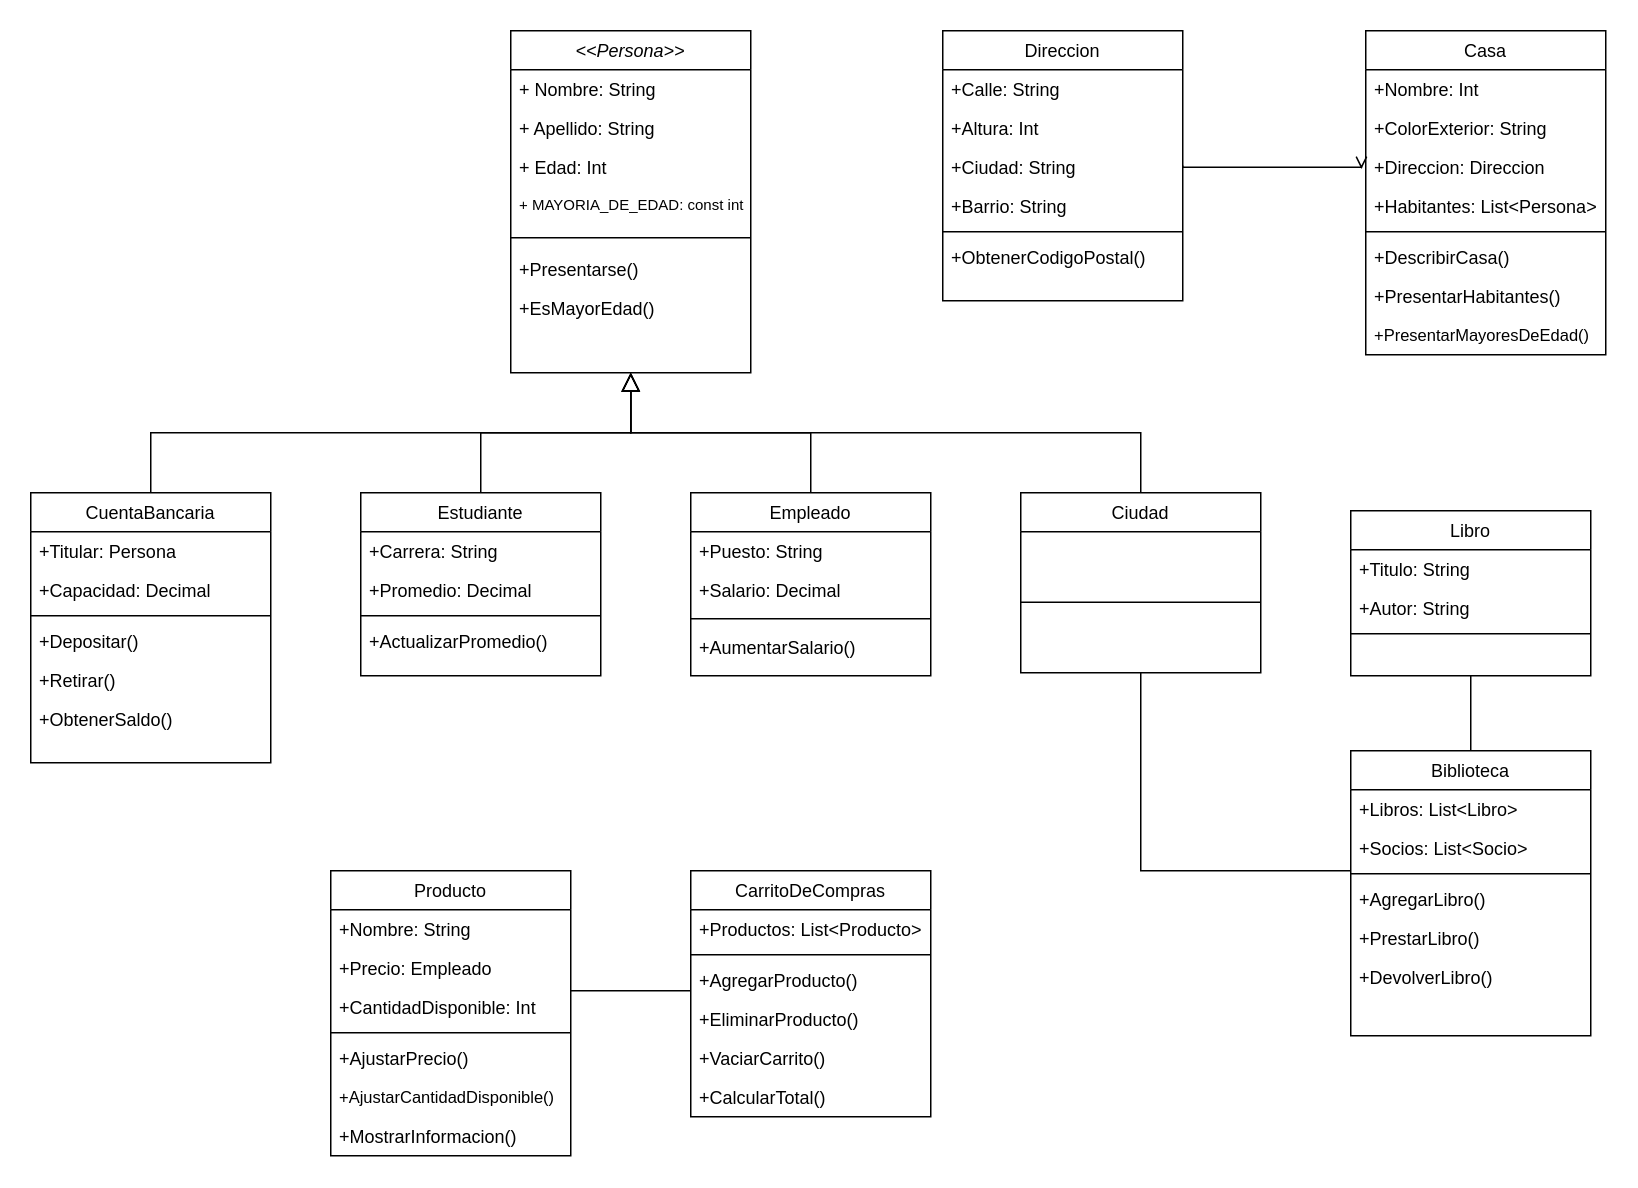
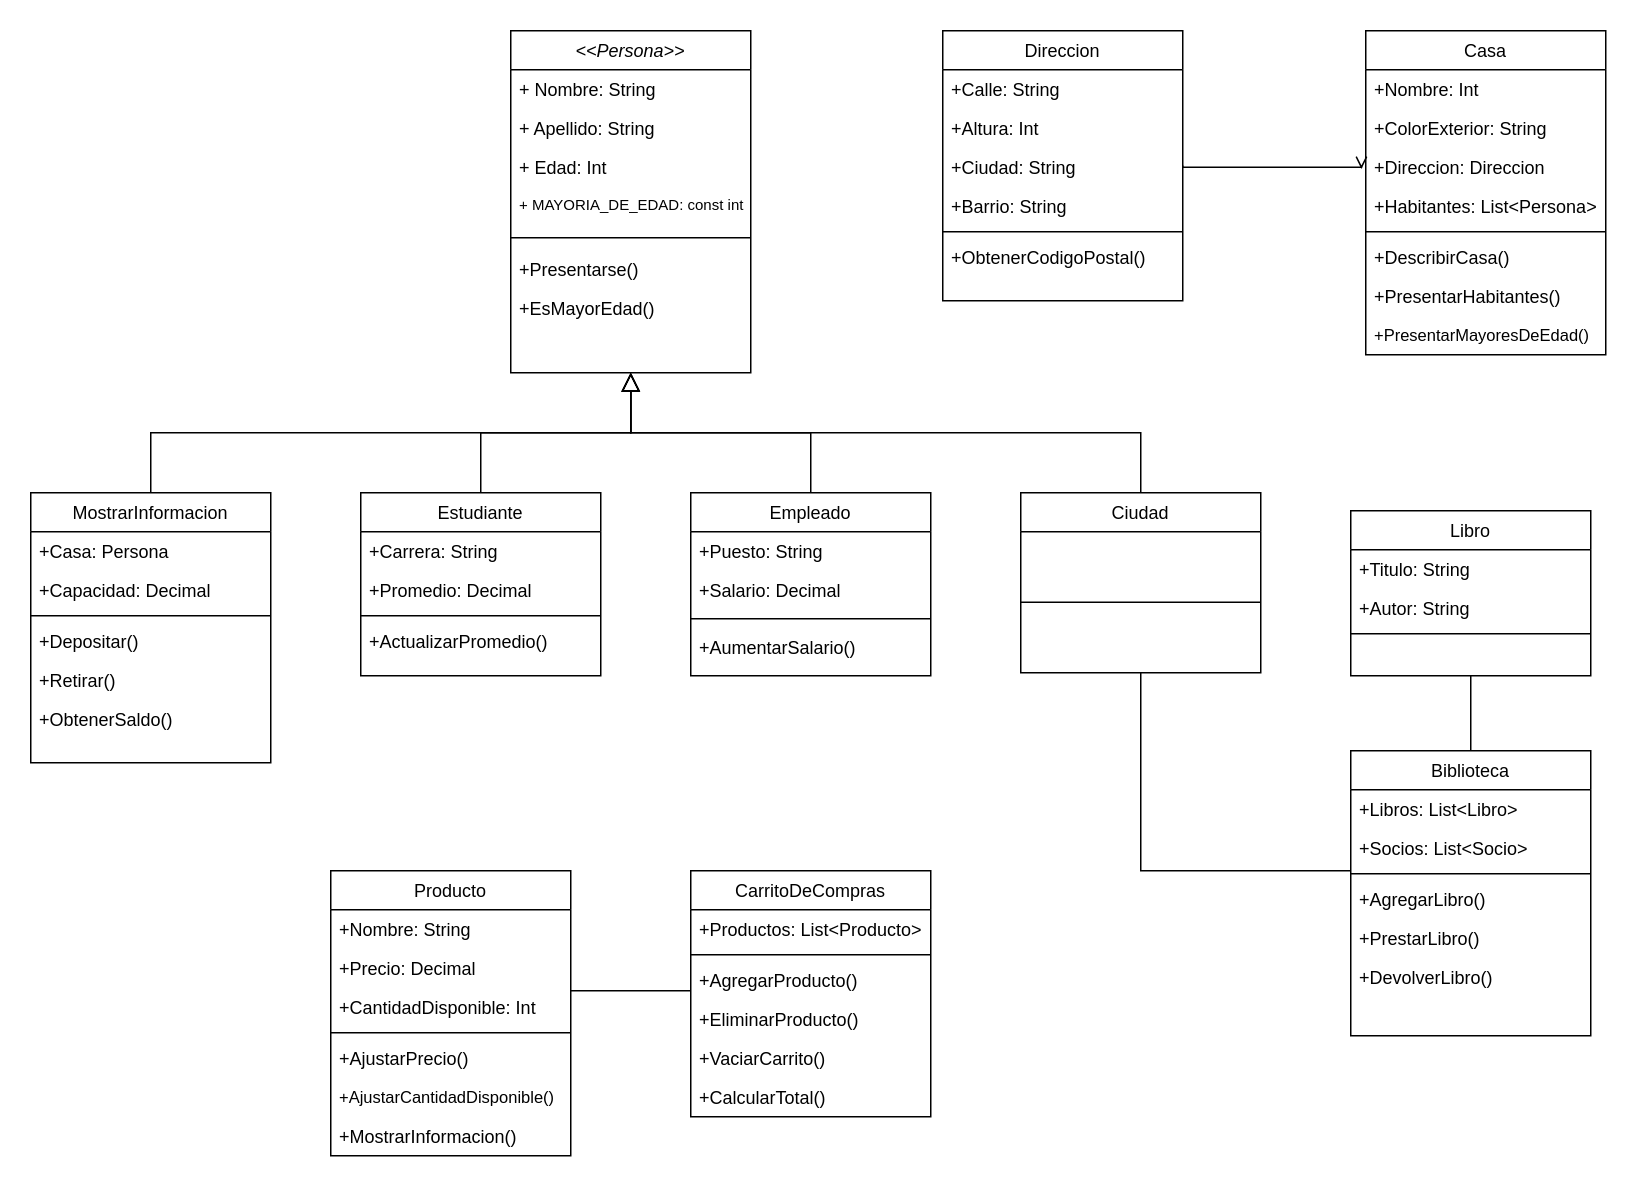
(150, 513) -> (150, 513)
(115, 552) -> (105, 552)
(415, 969) -> (408, 969)
